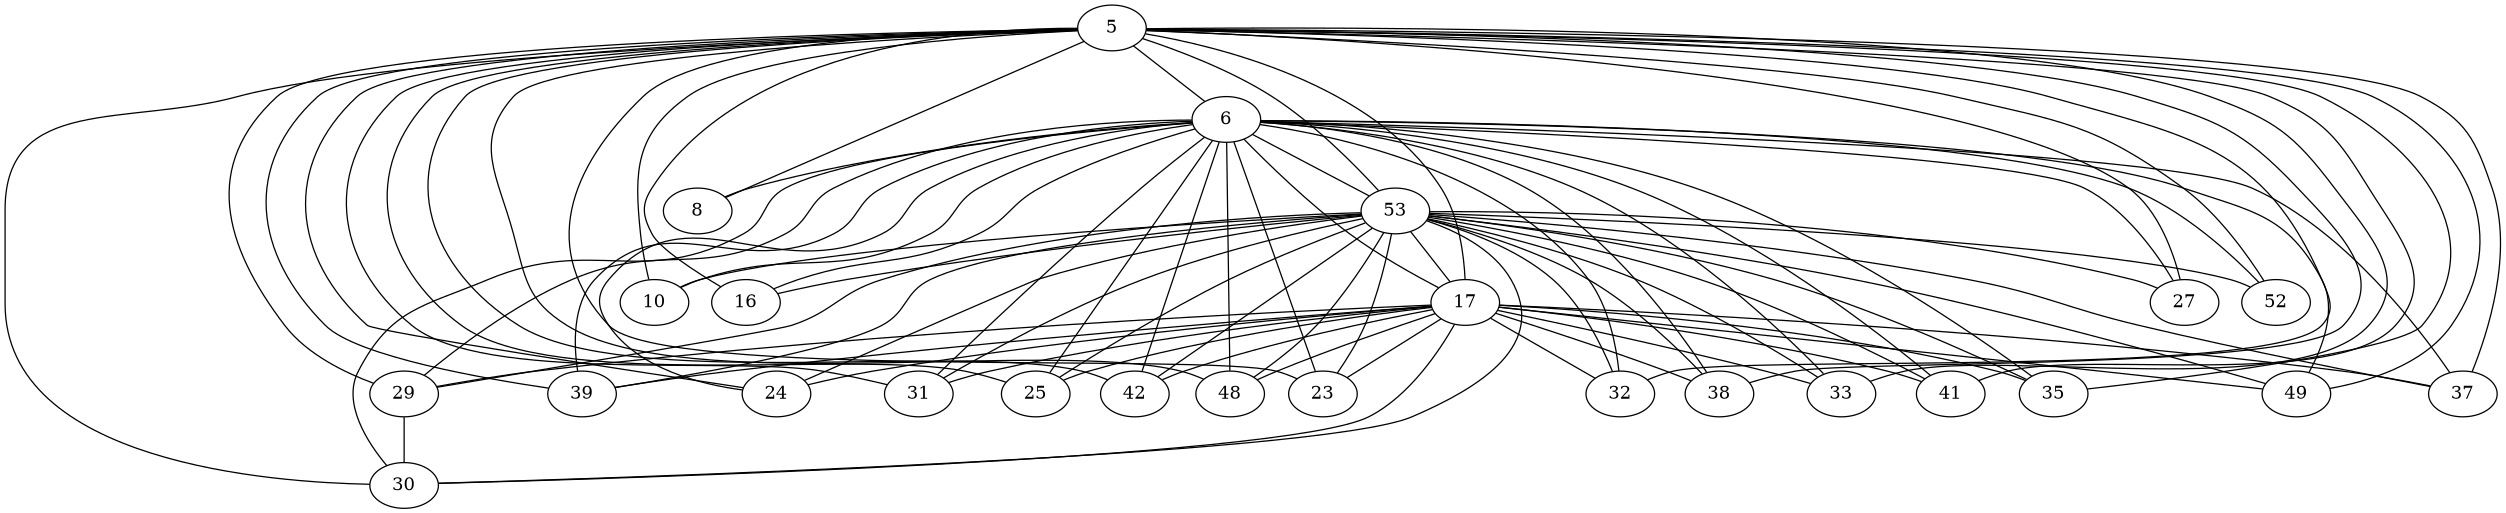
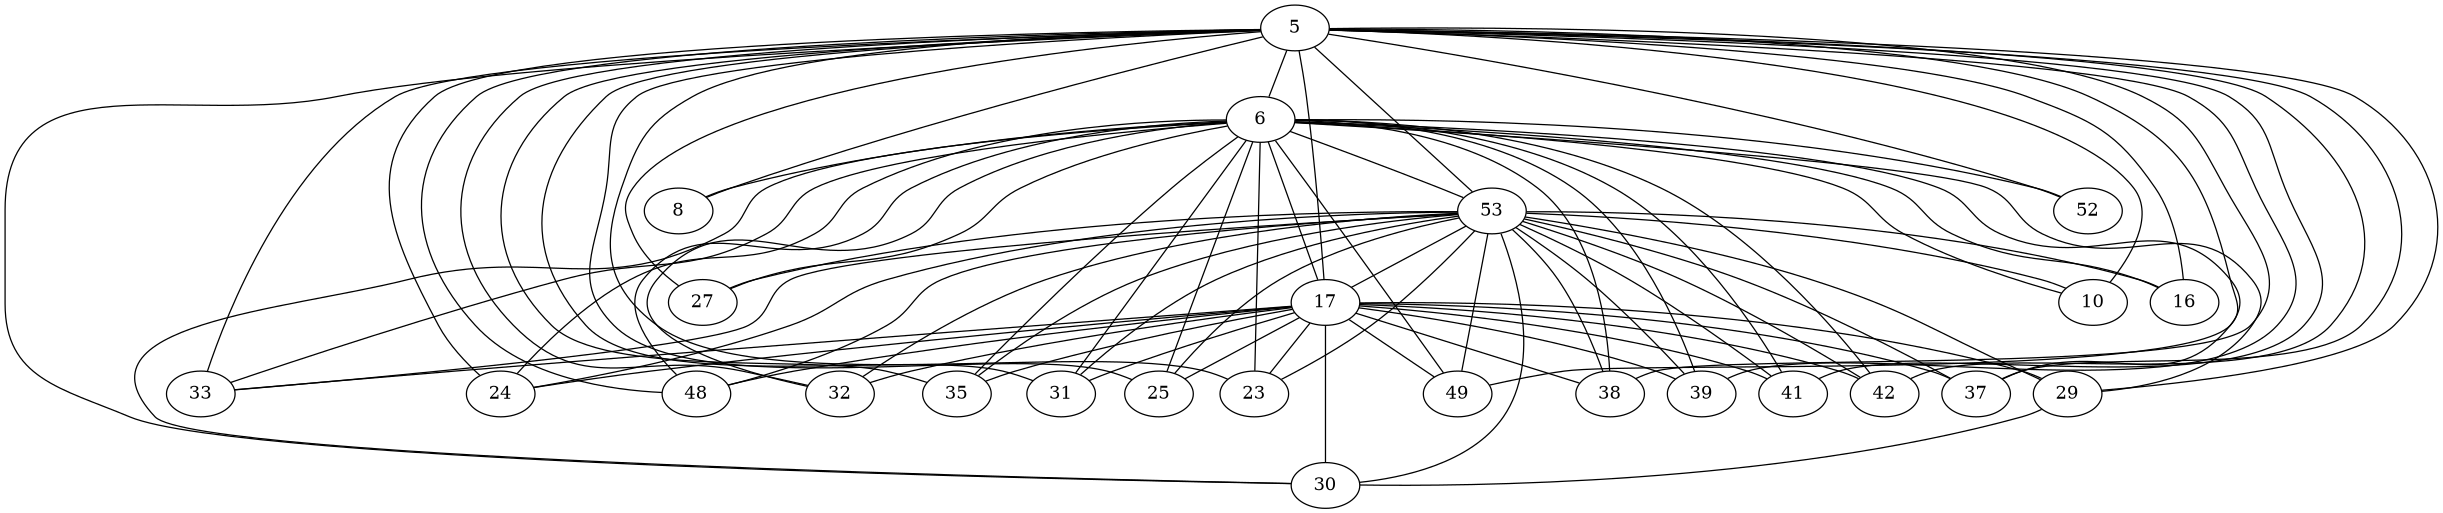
(2027, 249) -> none
